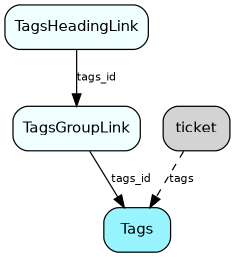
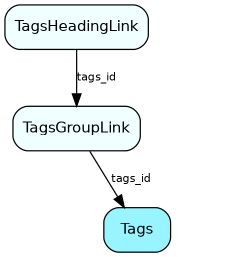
(197, 129) -> none
